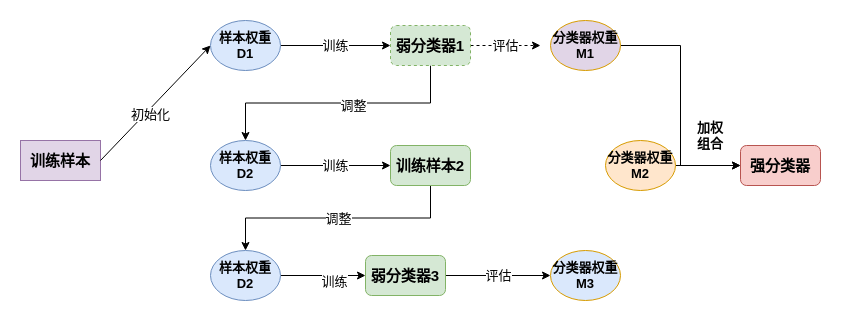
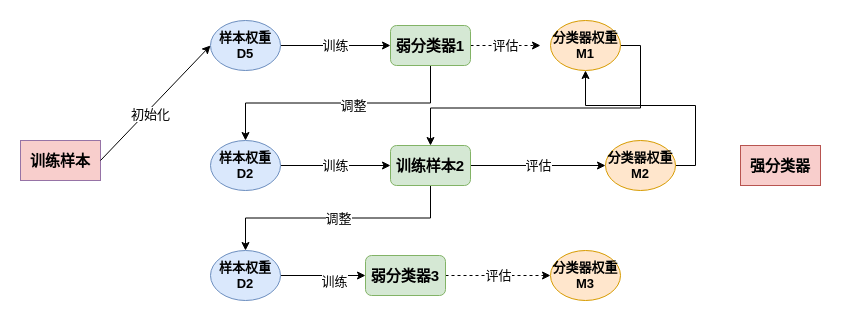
(246, 46) -> (246, 46)
(431, 46) -> (431, 46)
(586, 46) -> (586, 46)
(681, 83) -> (553, 108)
(711, 136) -> none
(61, 161) -> (61, 161)
none -> (535, 166)
(678, 166) -> (656, 106)
(781, 166) -> (781, 166)
(466, 276) -> (466, 276)
(586, 276) -> (586, 276)
